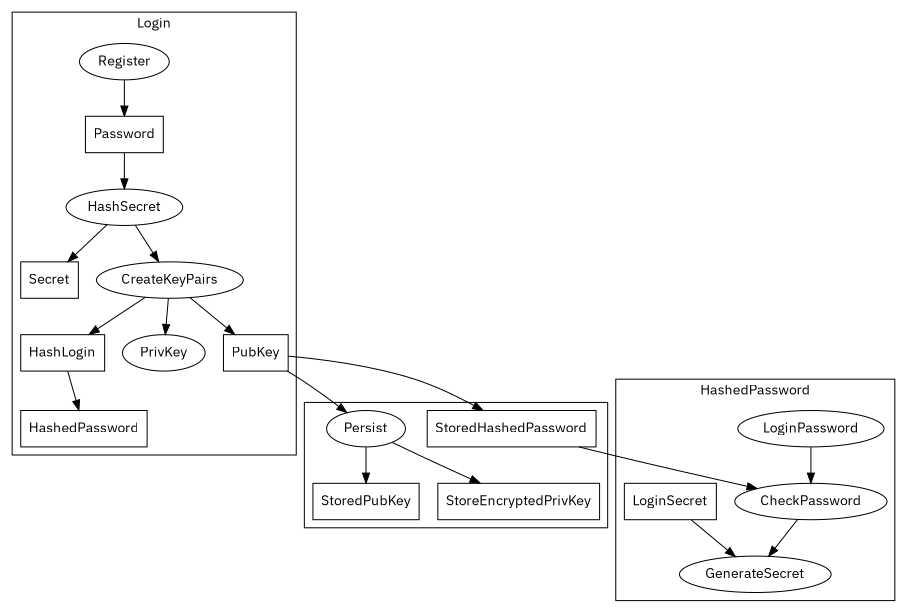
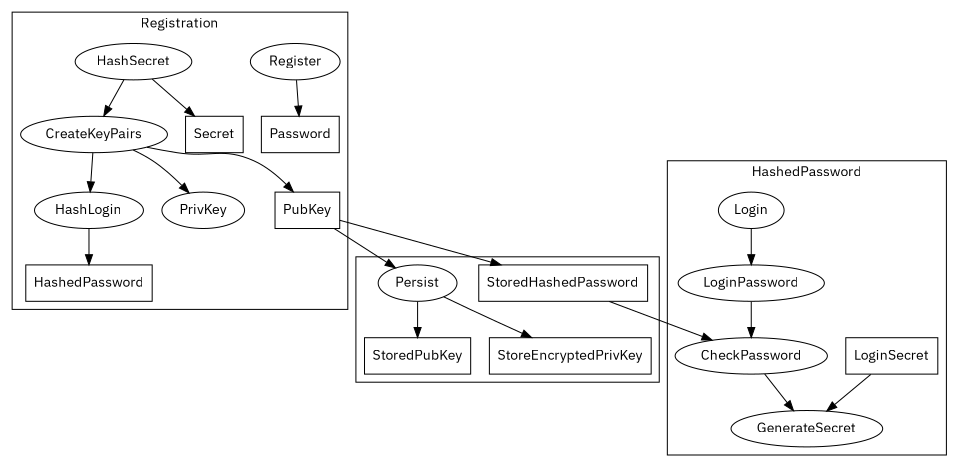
(154, 24) -> (180, 24)
(124, 166) -> none
none -> (751, 210)
(63, 353) -> (89, 210)
